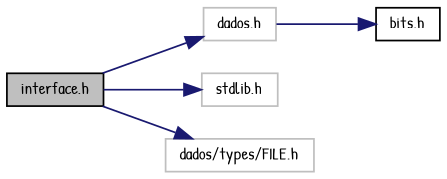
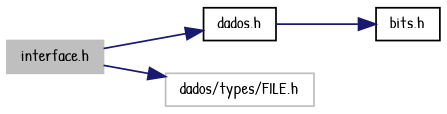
(240, 24) -> (240, 24)
(55, 90) -> (55, 57)
(240, 90) -> none
